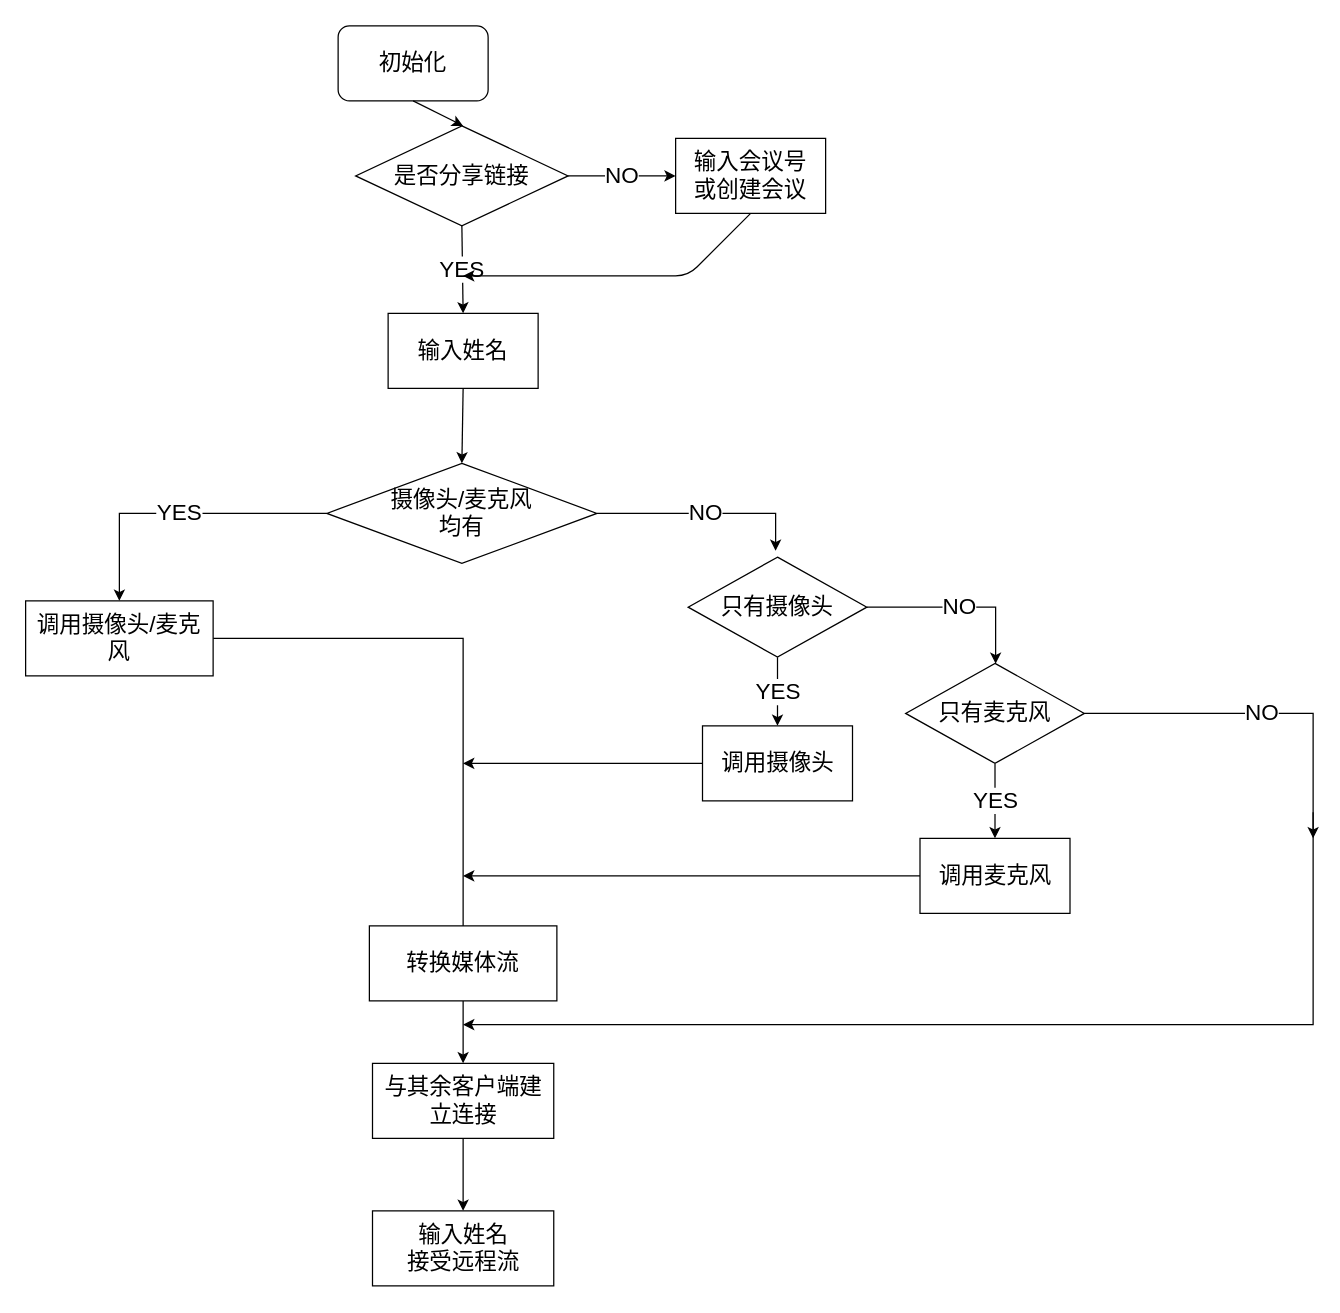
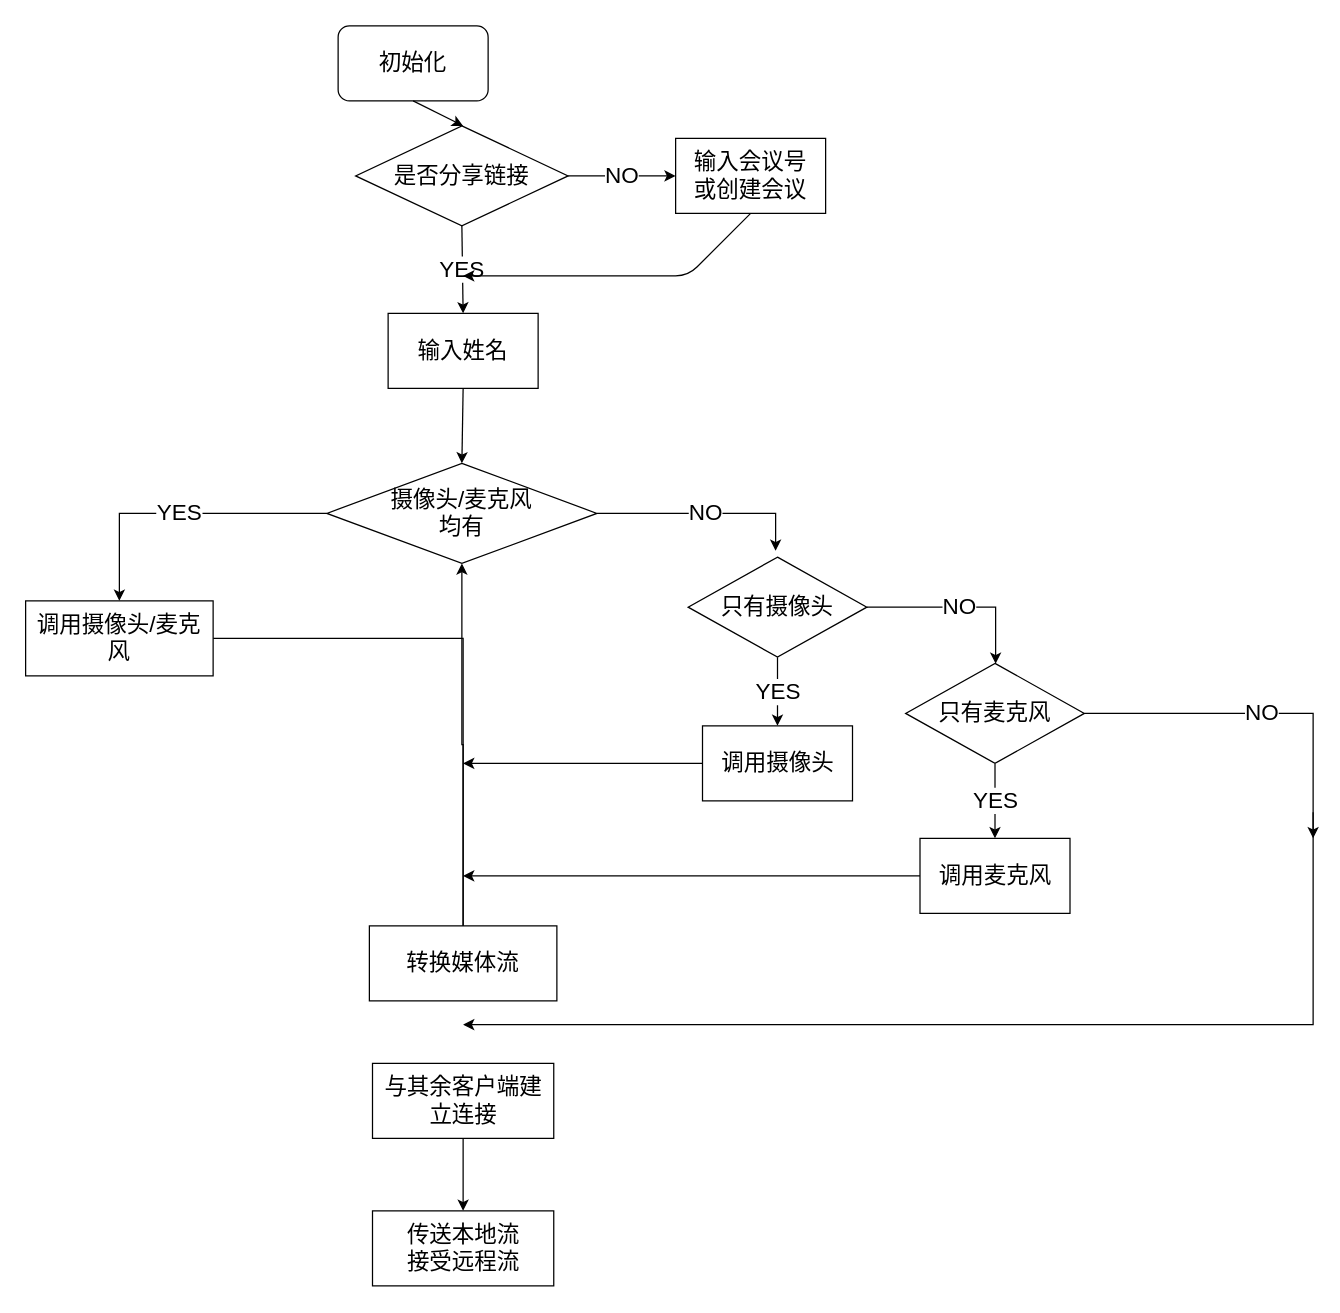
(463, 1028) -> (462, 604)
(464, 1248) -> (464, 1248)
